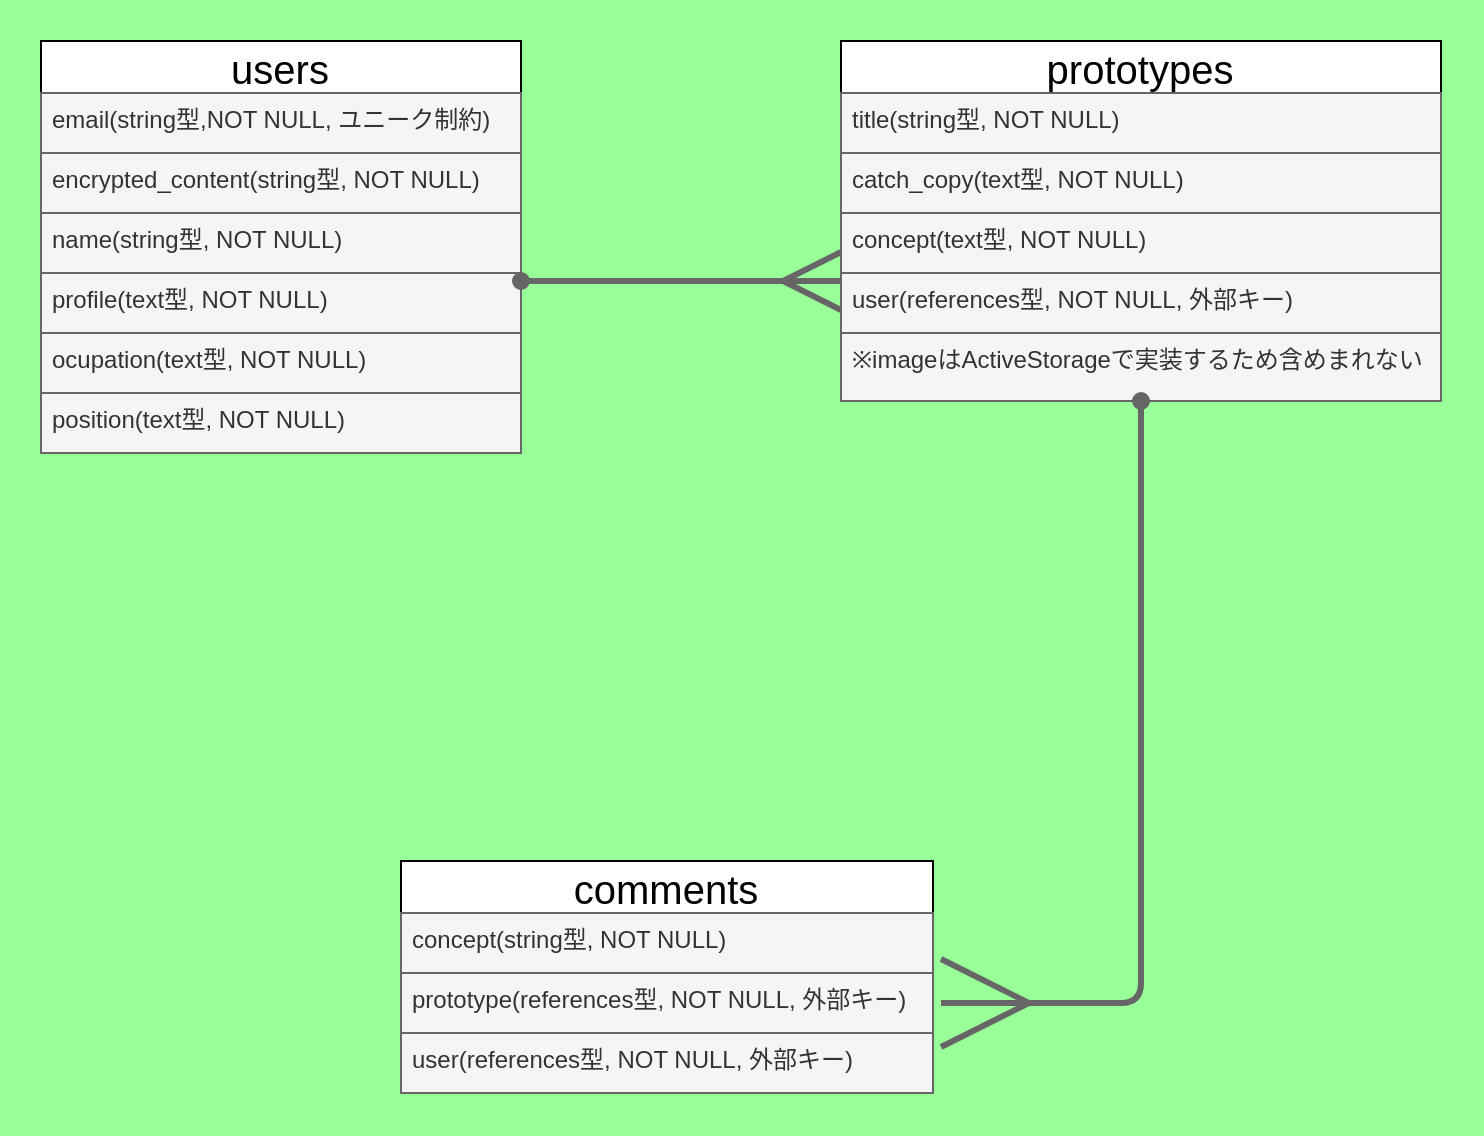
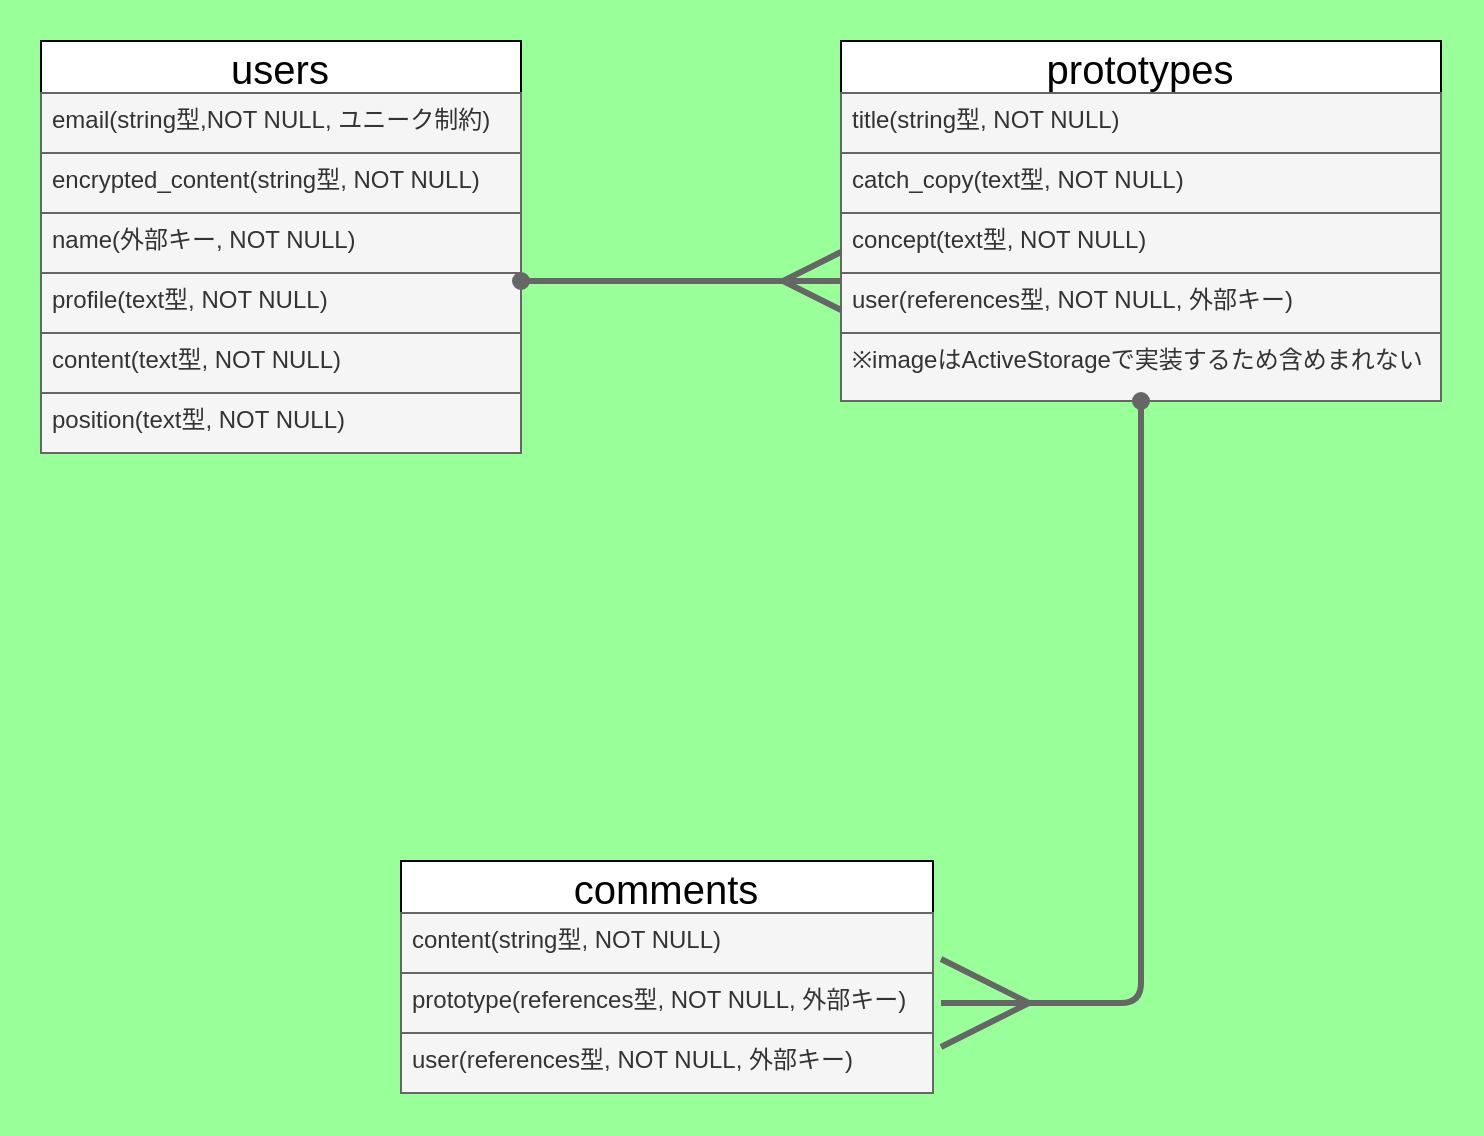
(199, 240) -> (198, 240)
(220, 360) -> (209, 360)
(580, 940) -> (580, 940)
